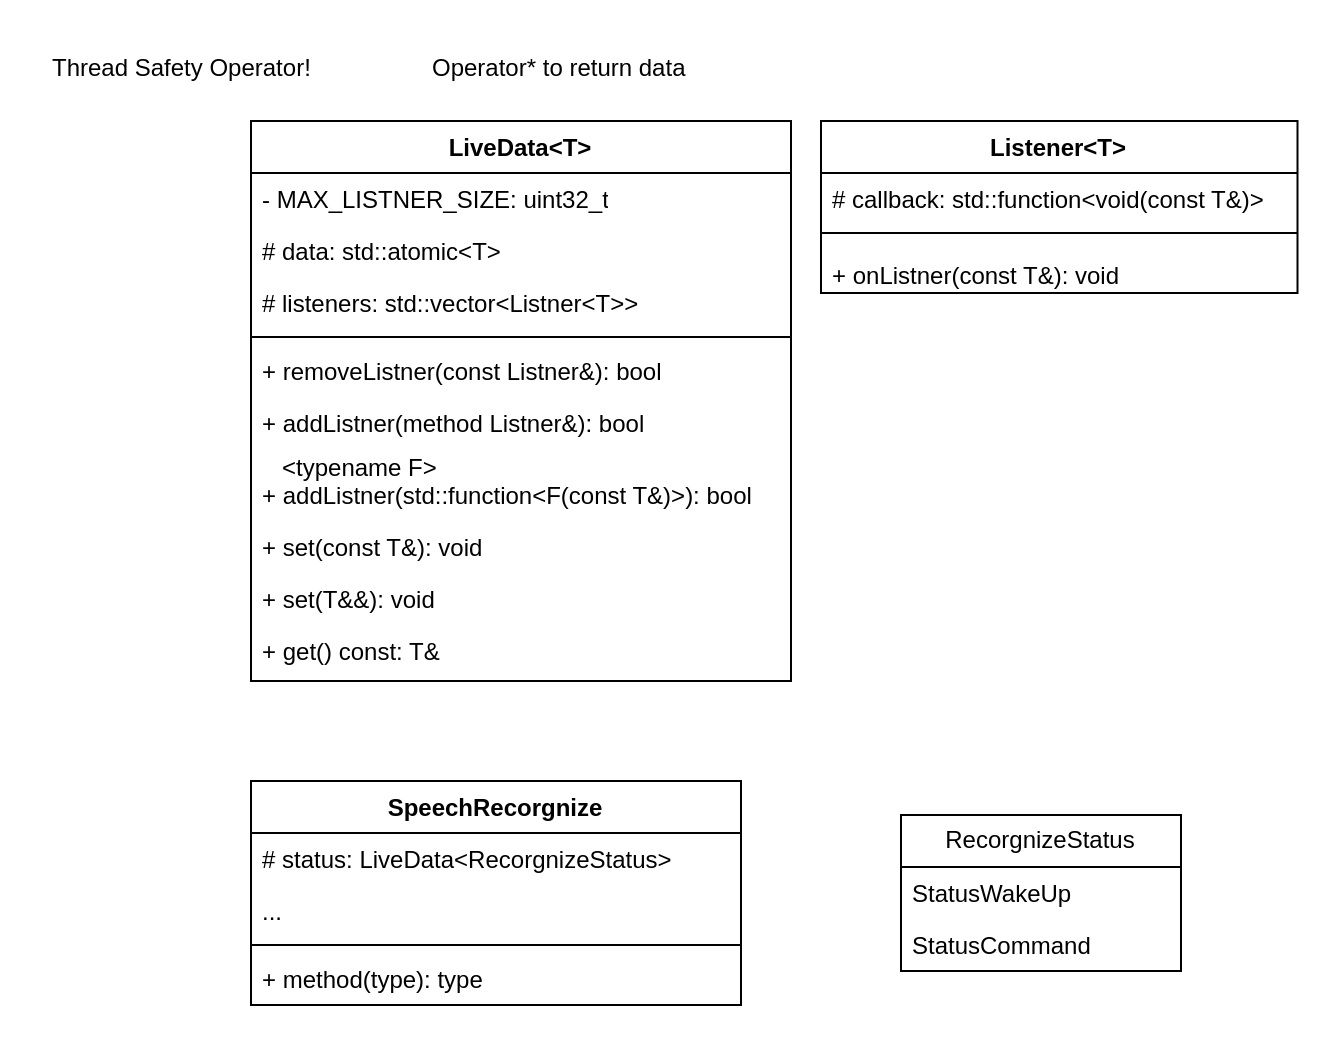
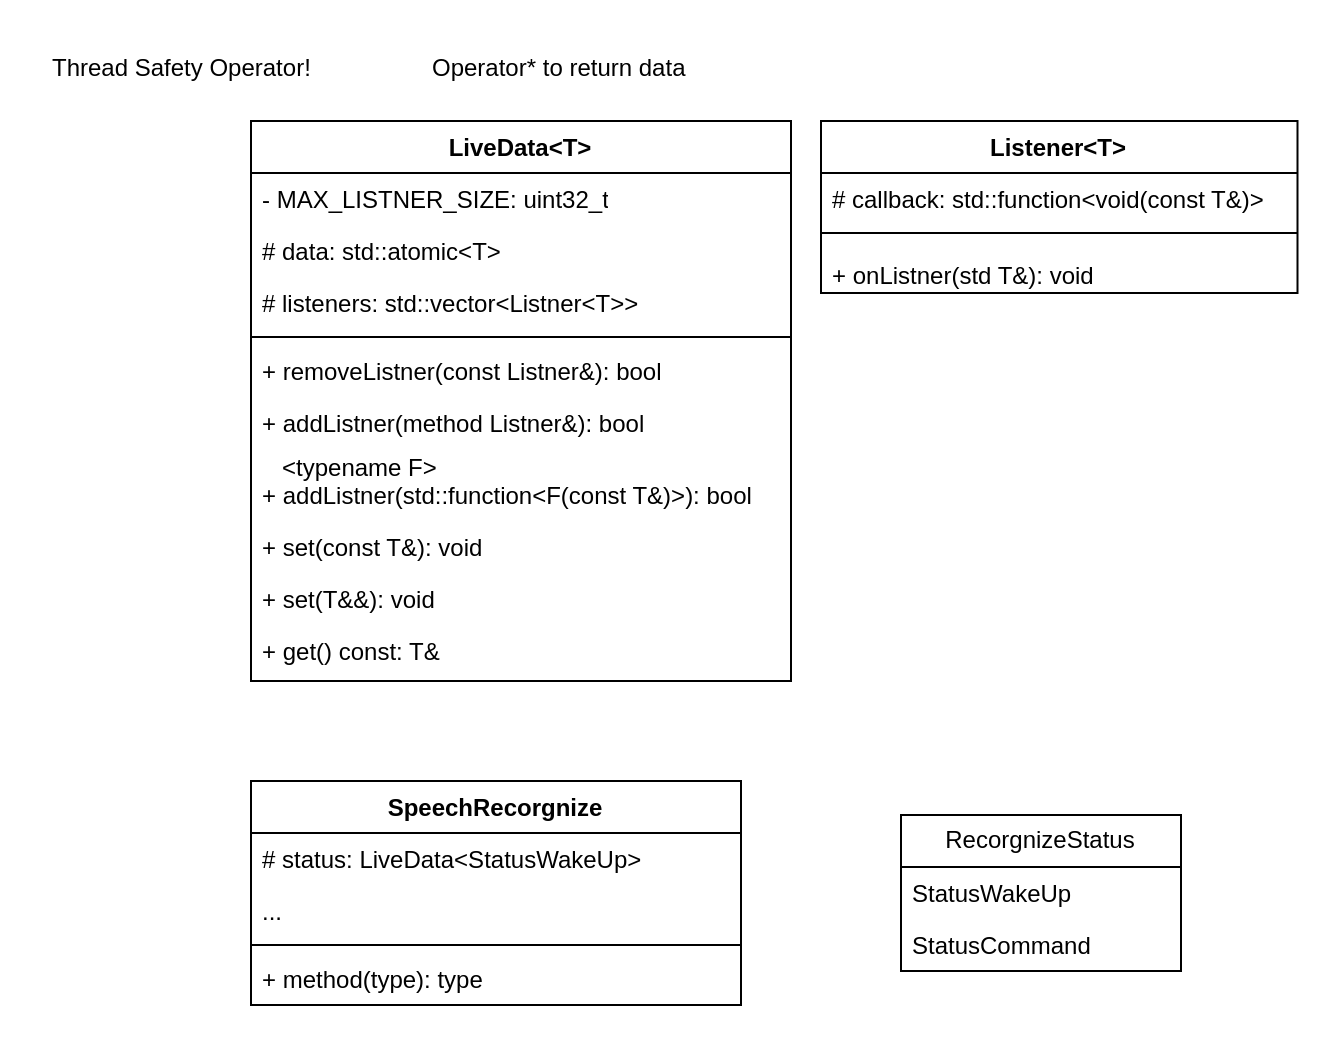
(996, 269) -> (982, 269)
(489, 861) -> (466, 861)
